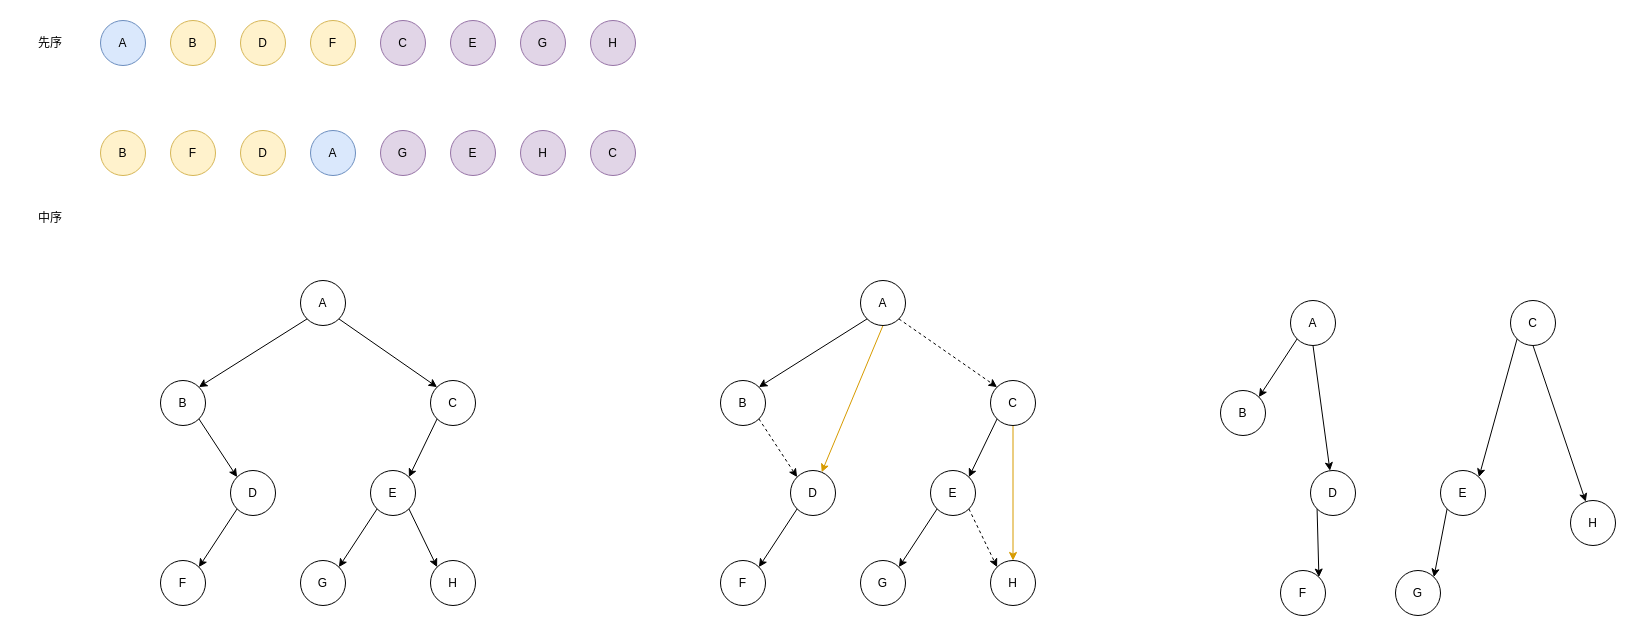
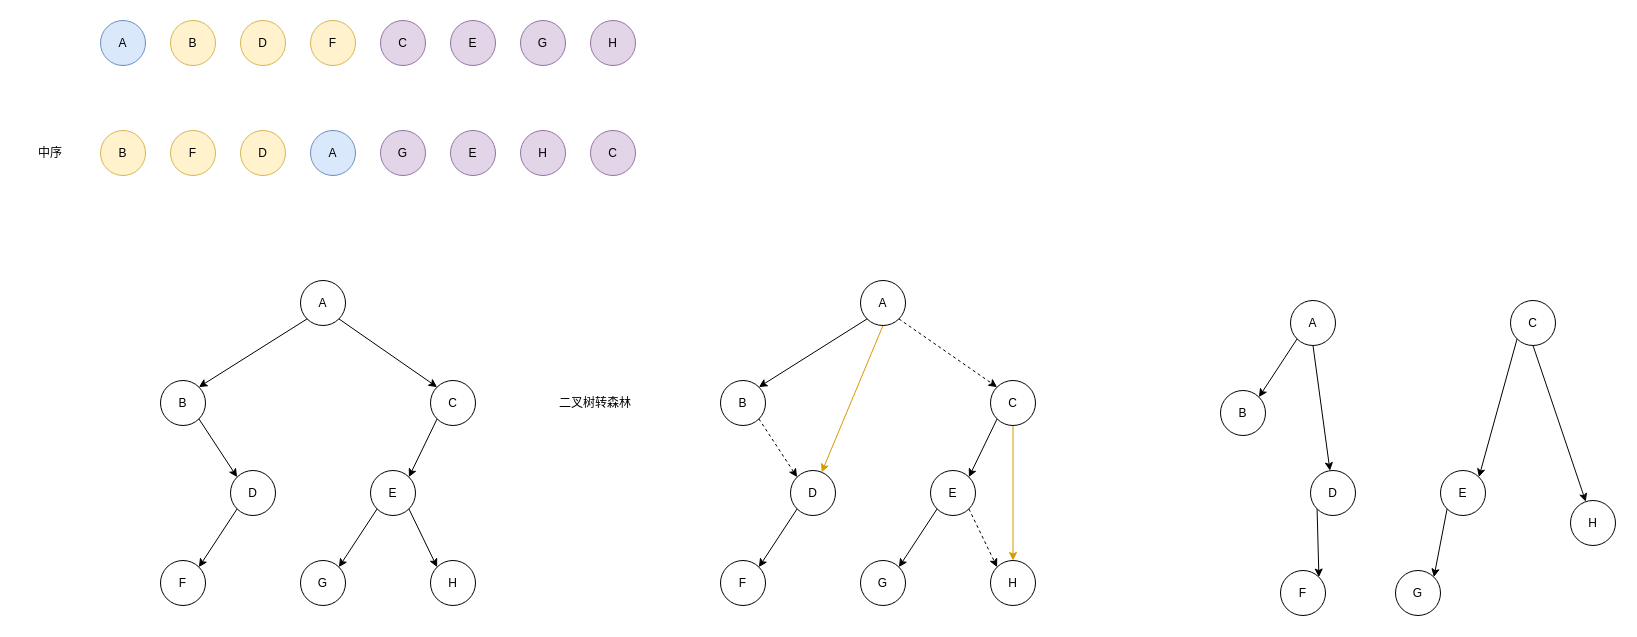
(51, 43) -> none
(51, 218) -> (51, 153)
none -> (596, 403)
